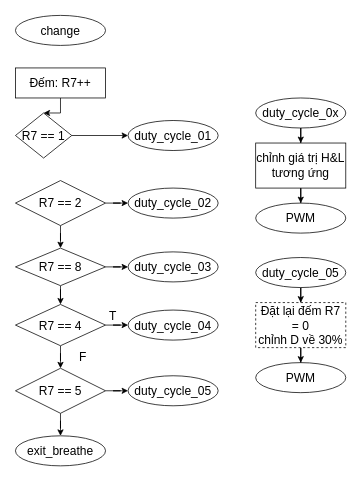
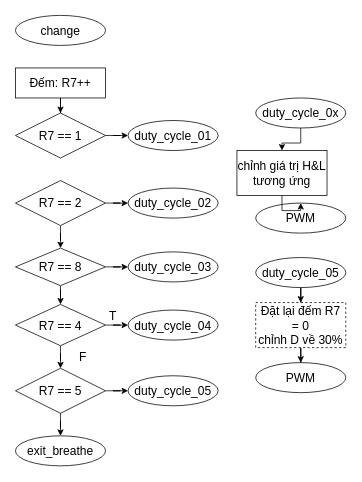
(44, 135) -> (60, 135)
(300, 165) -> (282, 173)
